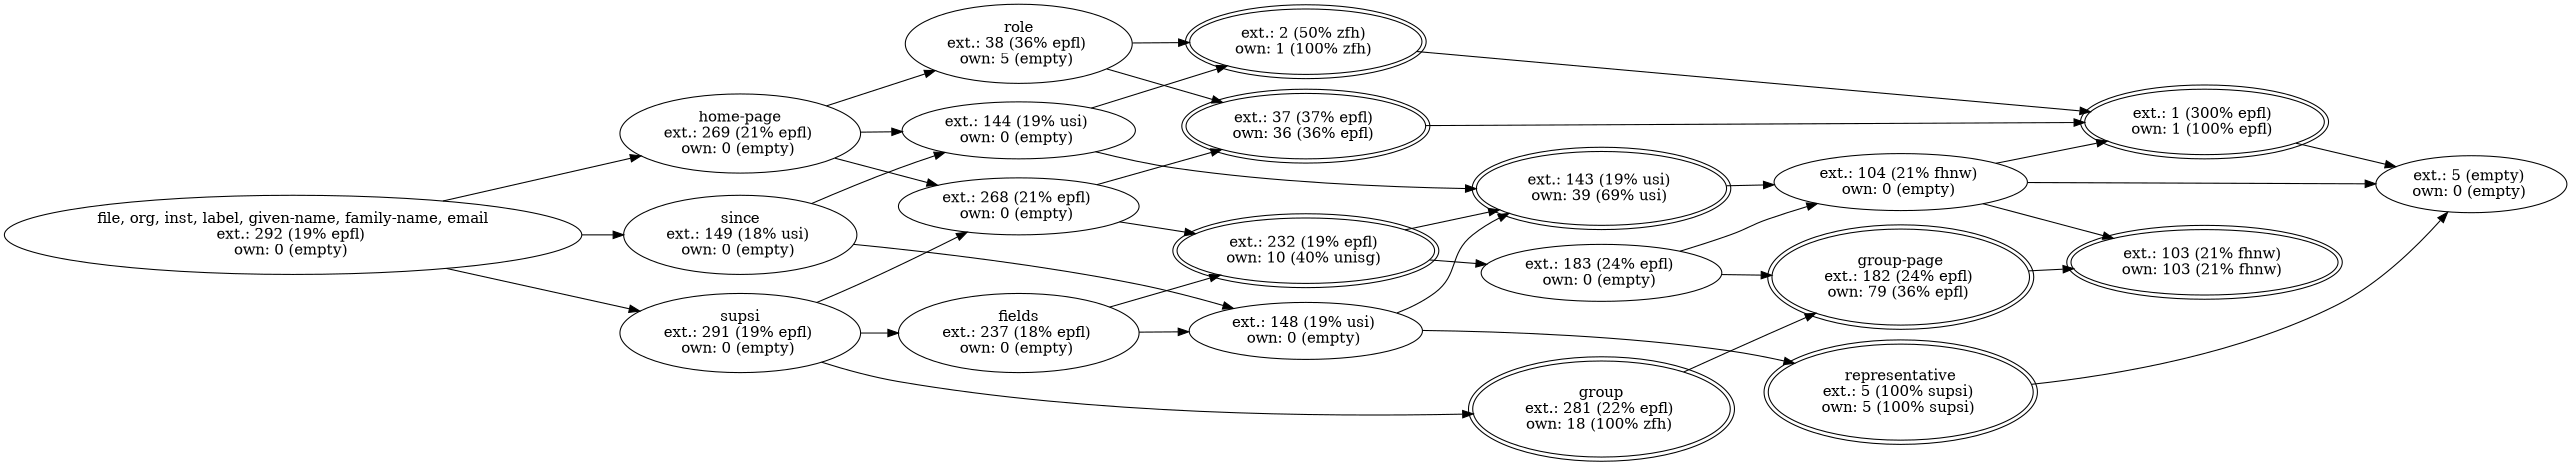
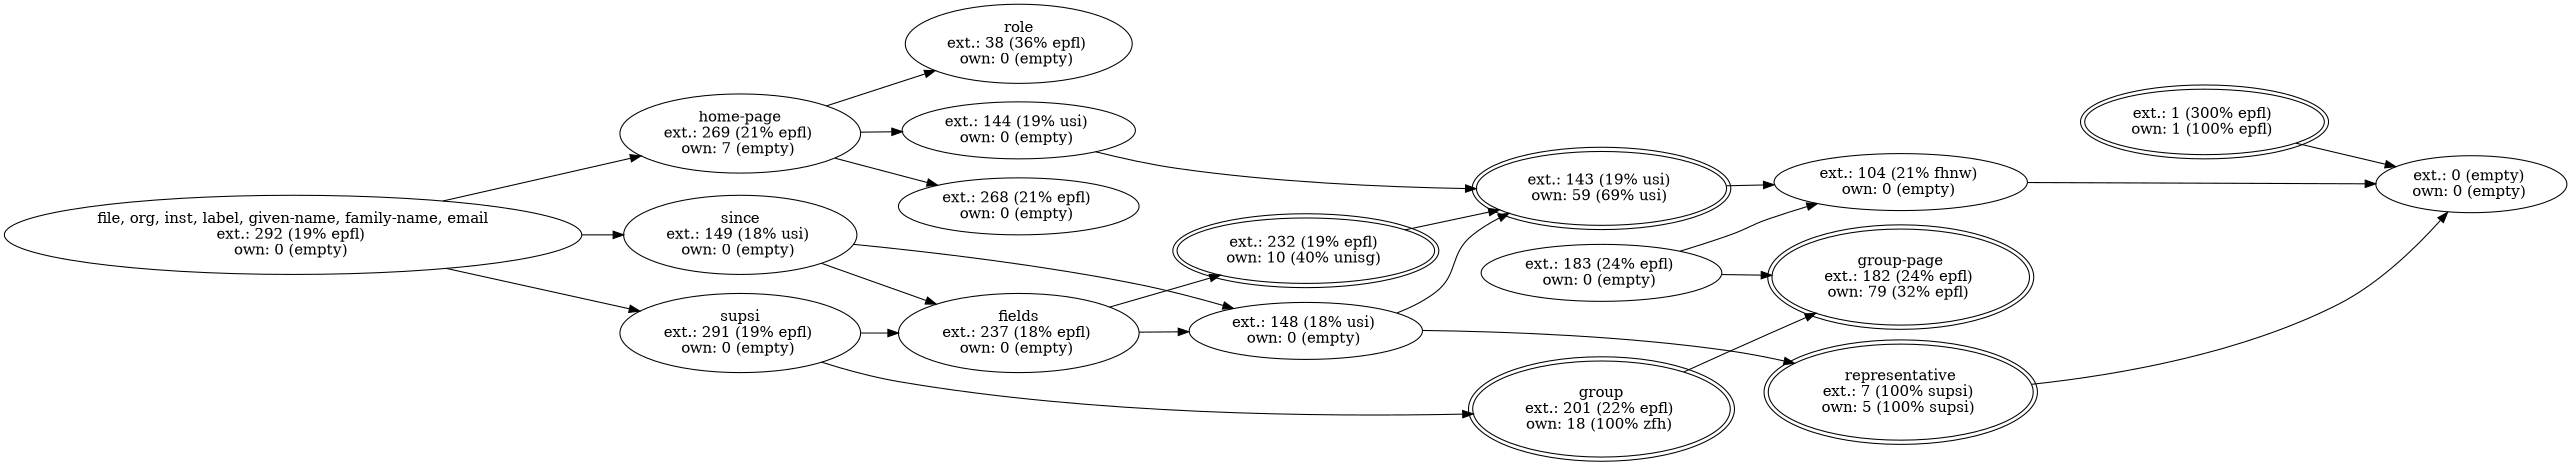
(1306, 42) -> none
(1019, 44) -> (1019, 44)
(1306, 126) -> none
(740, 134) -> (740, 134)
(2046, 153) -> none
(873, 178) -> (874, 282)
(2471, 184) -> (2471, 184)
(1601, 188) -> (1601, 188)
(1152, 227) -> none
(1448, 261) -> none
(2205, 262) -> none
(888, 271) -> none
(1901, 277) -> (1901, 277)
(1306, 331) -> (1306, 331)
(1901, 392) -> (1901, 392)
(1601, 409) -> (1601, 409)
